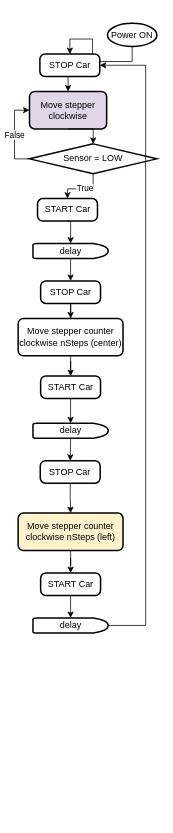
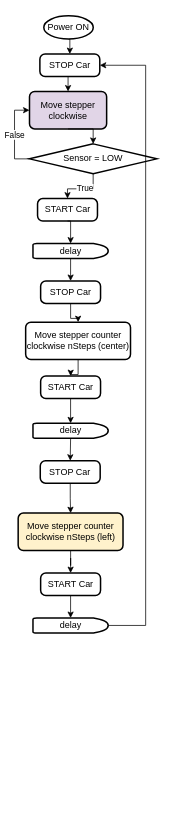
(132, 35) -> (69, 27)
(71, 337) -> (78, 341)
